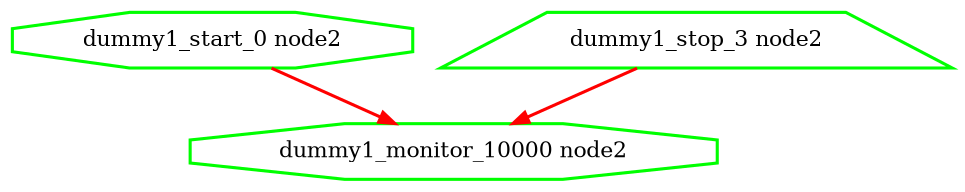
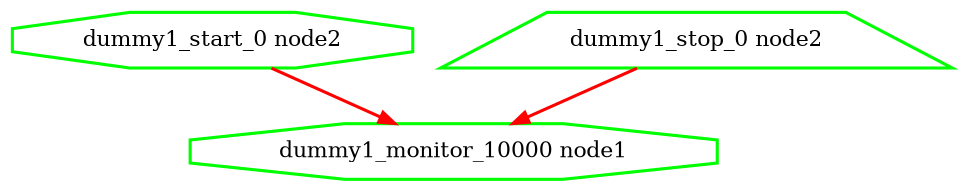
(696, 40) -> (696, 40)
(454, 151) -> (454, 151)
